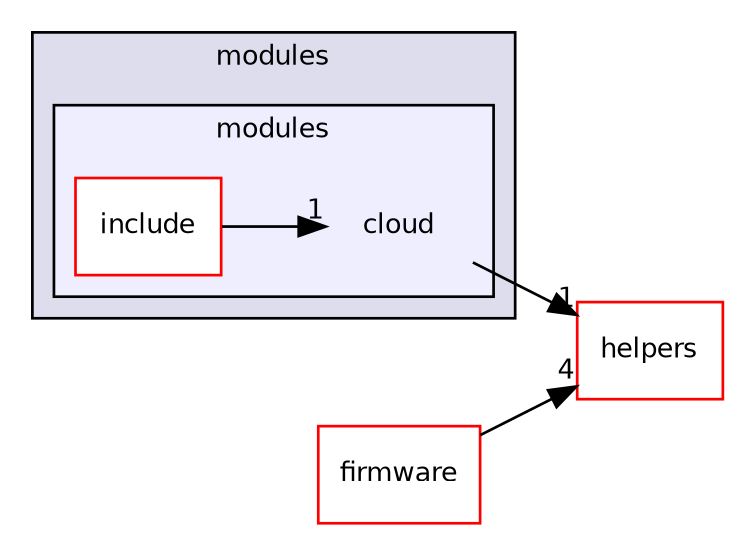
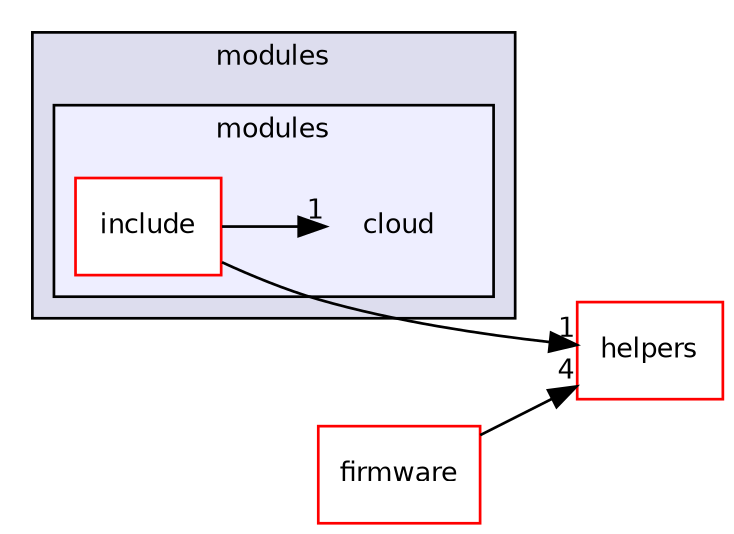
(532, 292) -> (383, 315)
